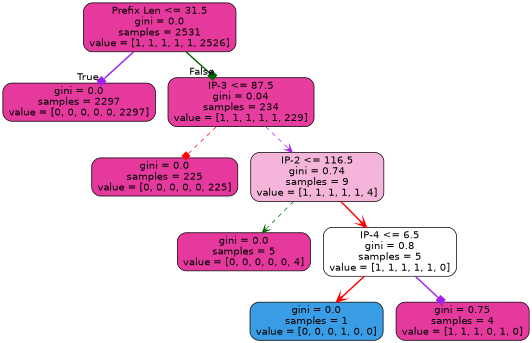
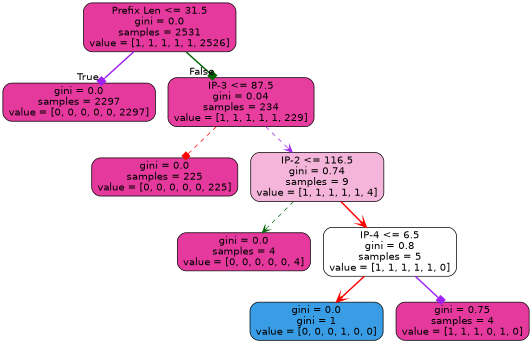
(244, 252) -> (244, 252)
(317, 321) -> (317, 321)
